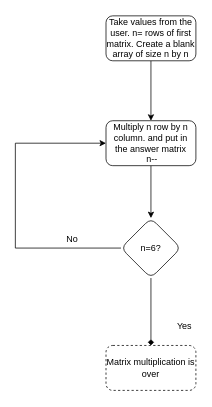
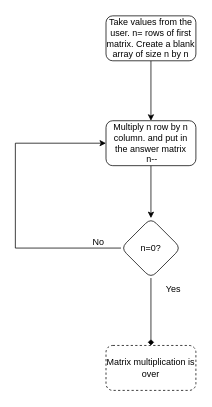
(72, 239) -> (99, 243)
(151, 248) -> (151, 248)
(185, 327) -> (174, 289)
